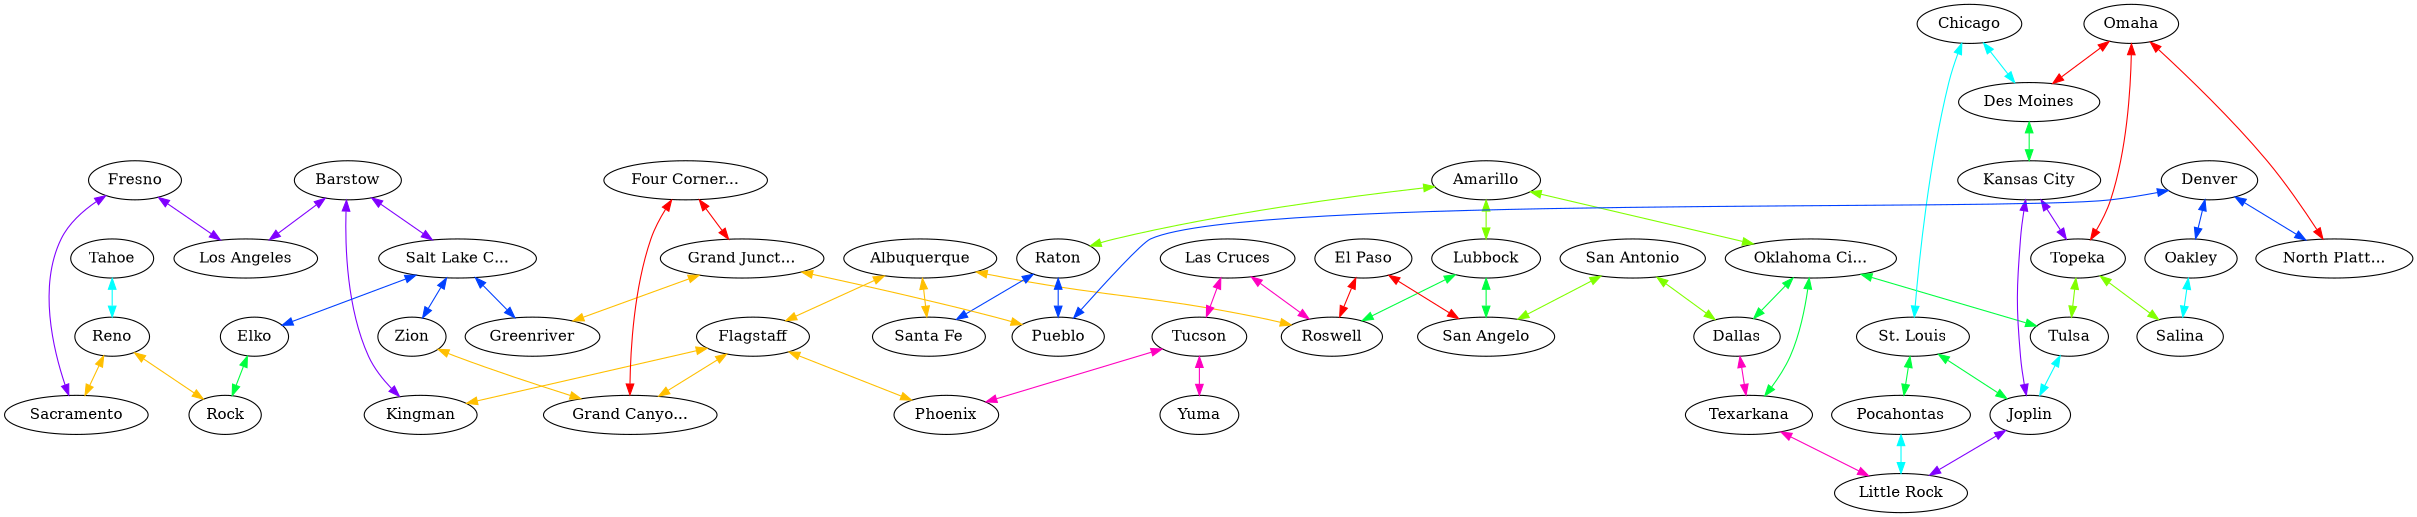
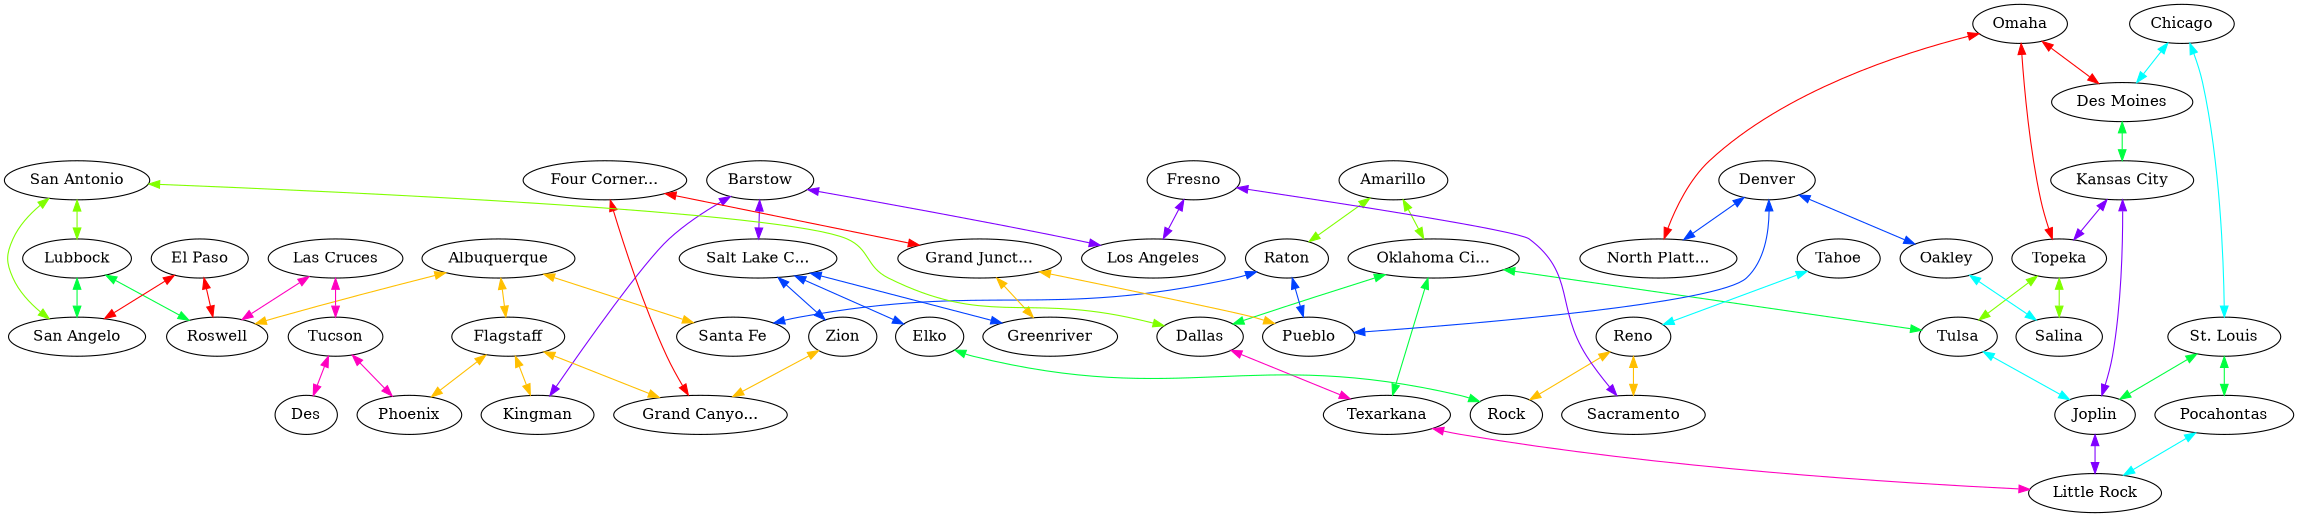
(1486, 219) -> (77, 219)
(1199, 415) -> (306, 415)
